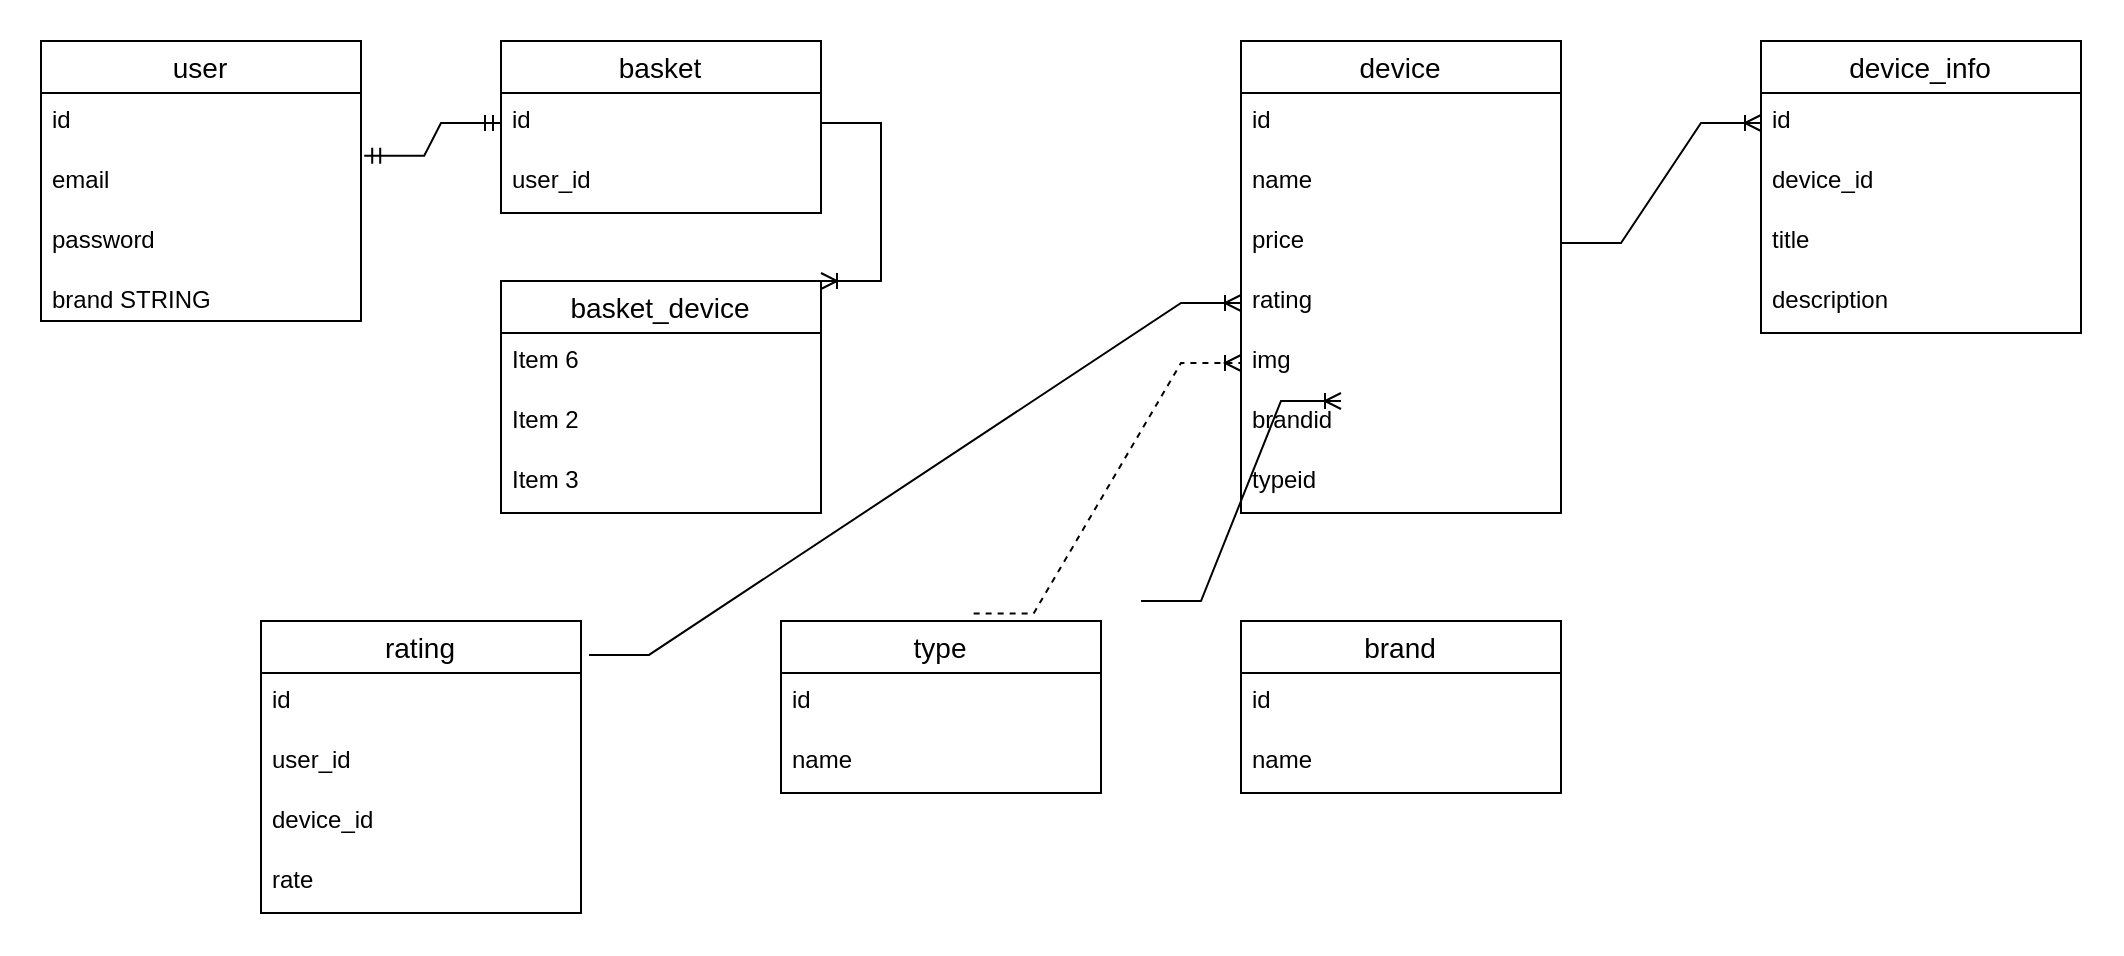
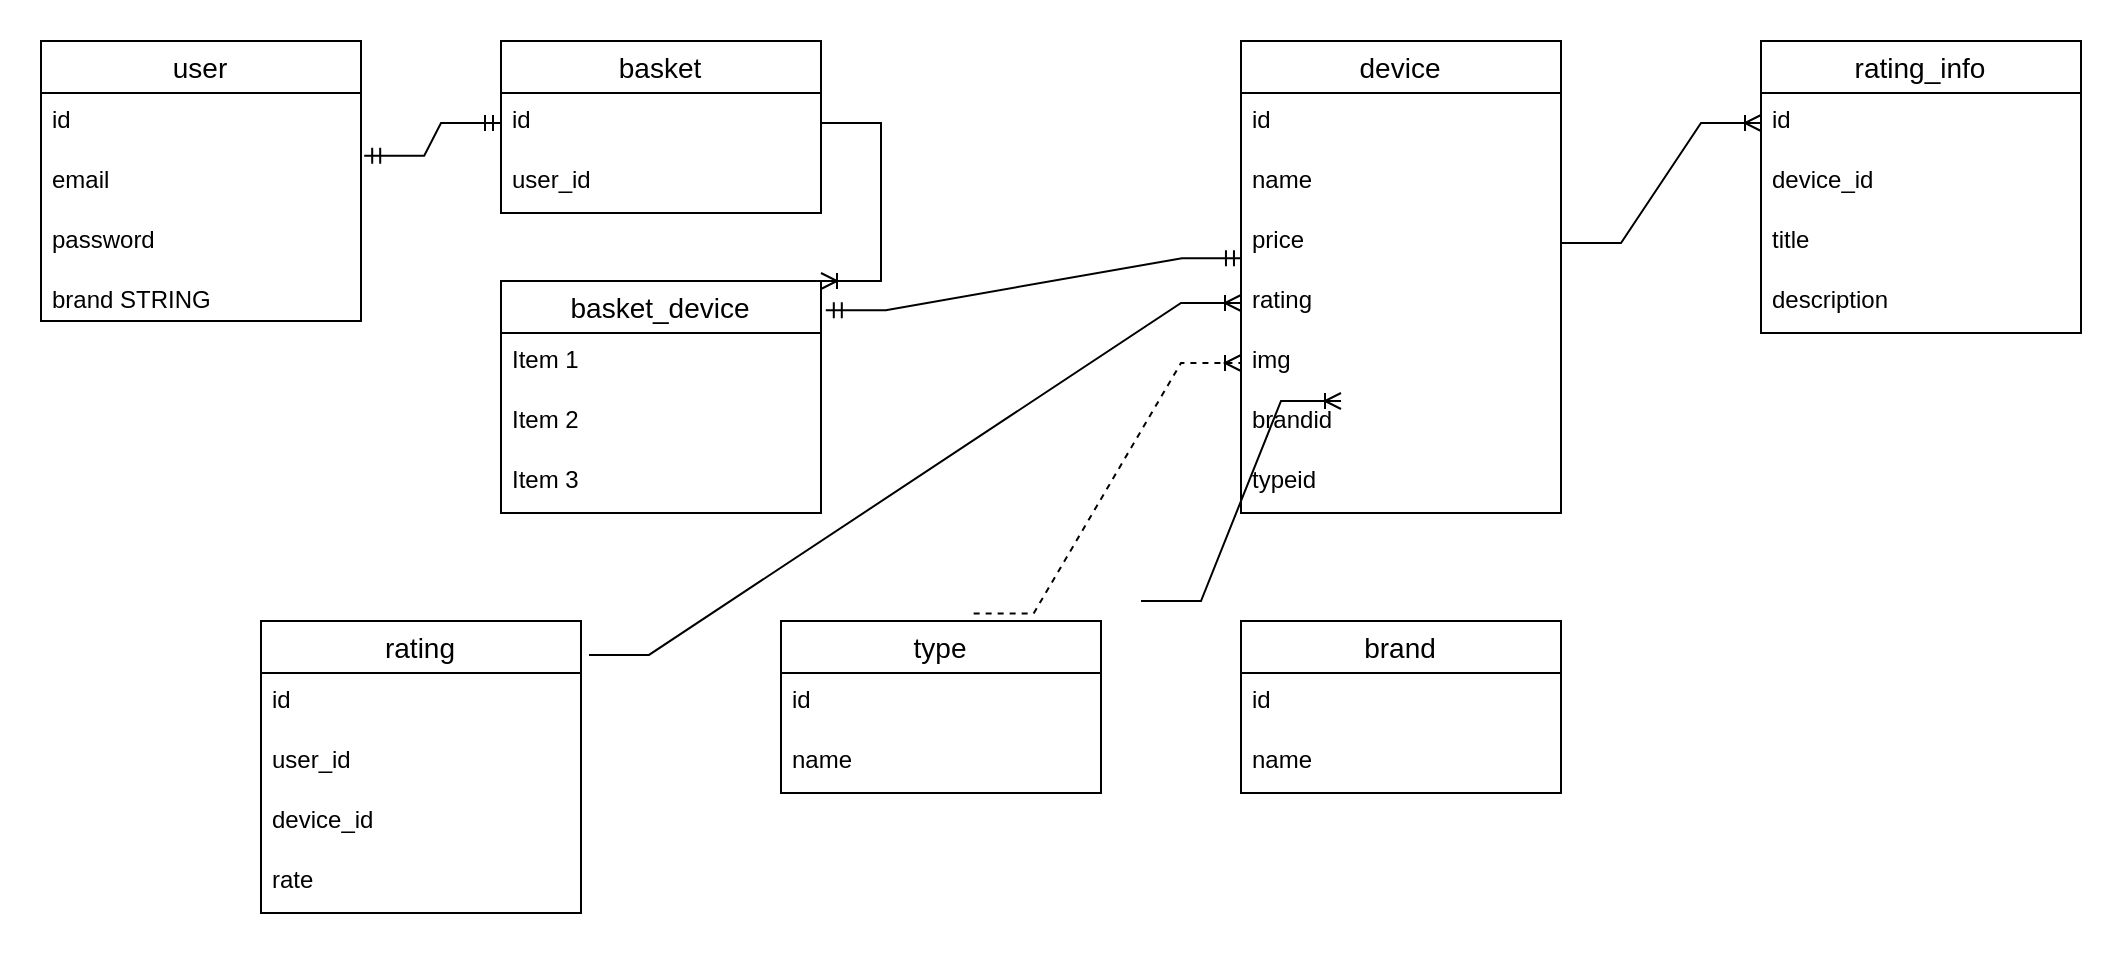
(1920, 69) -> (1920, 69)
none -> (1032, 285)
(549, 360) -> (549, 360)
